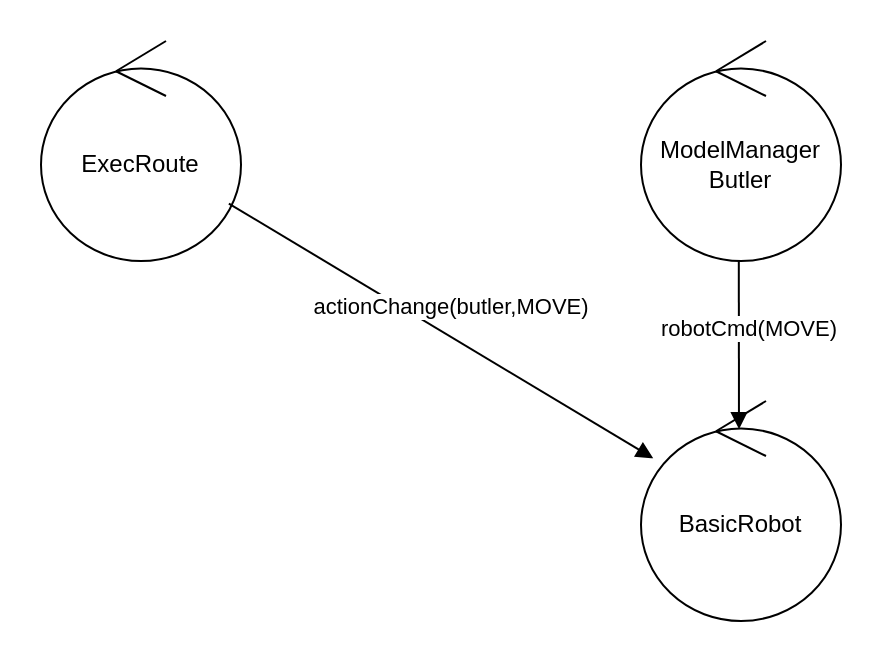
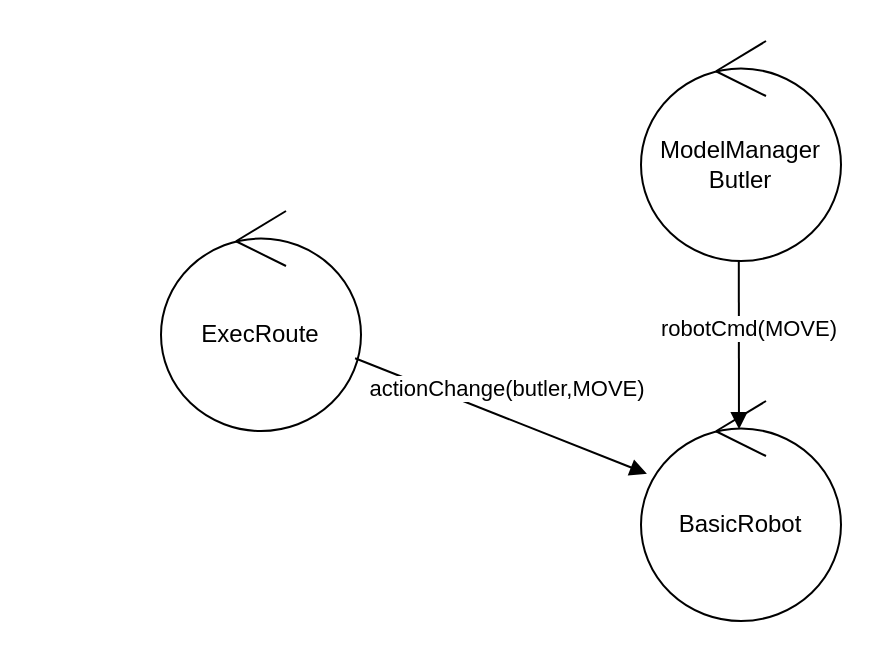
(141, 151) -> (261, 321)
